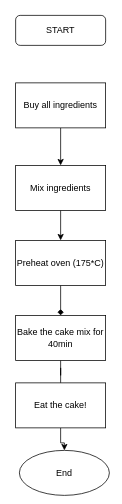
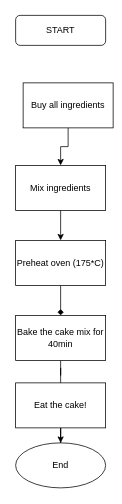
(60, 105) -> (68, 105)
(64, 473) -> (60, 465)
